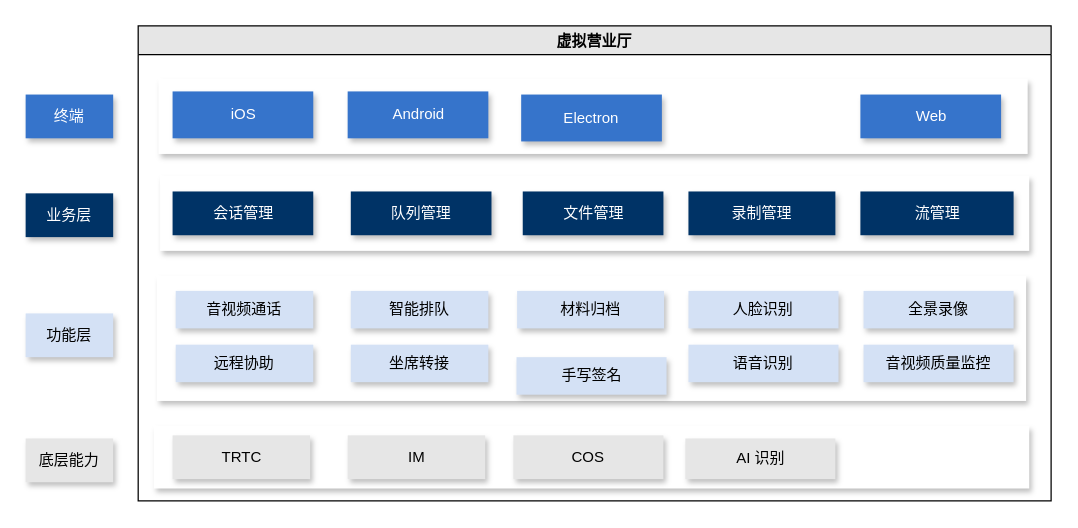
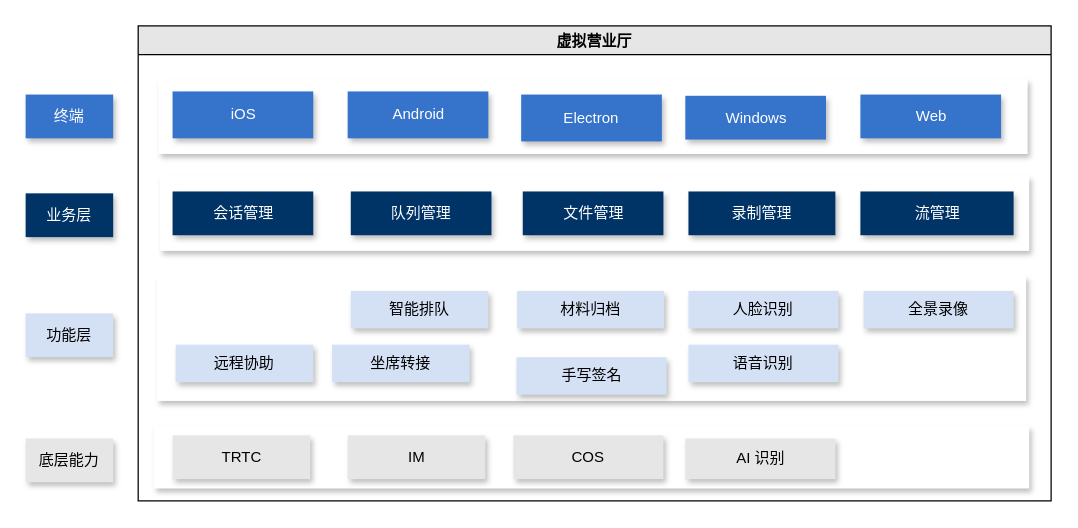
none -> (755, 118)
(244, 309) -> none
(419, 363) -> (401, 363)
(938, 363) -> none
